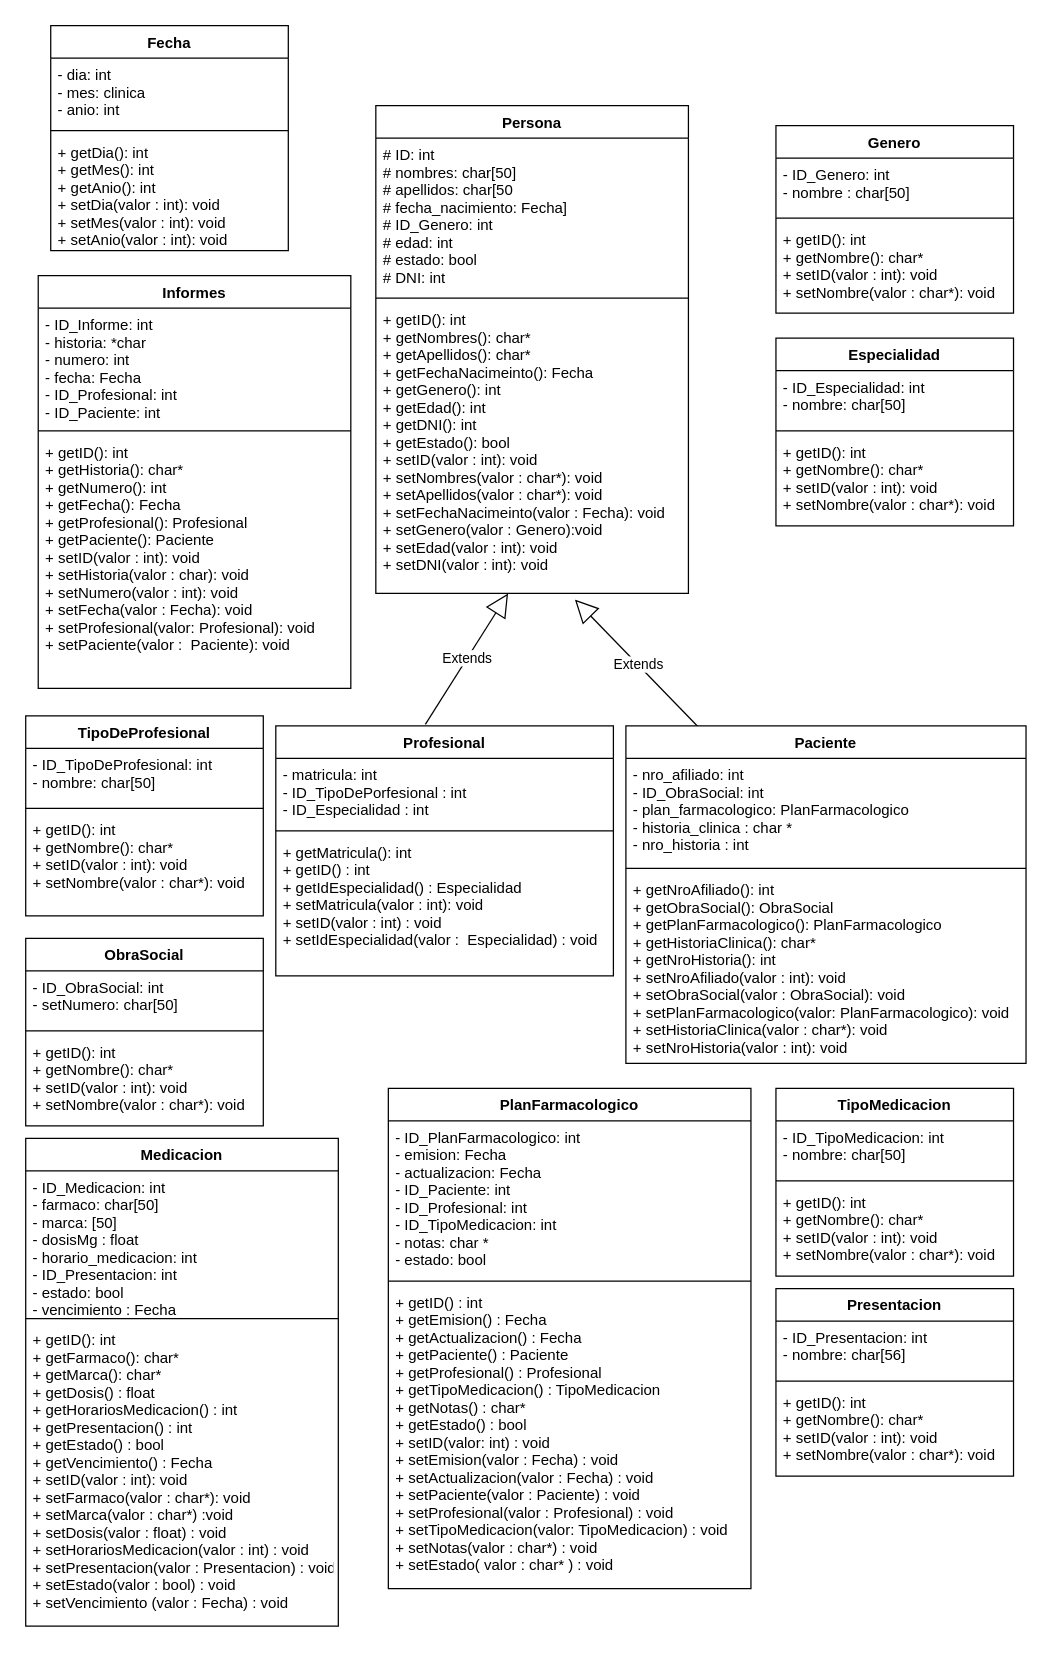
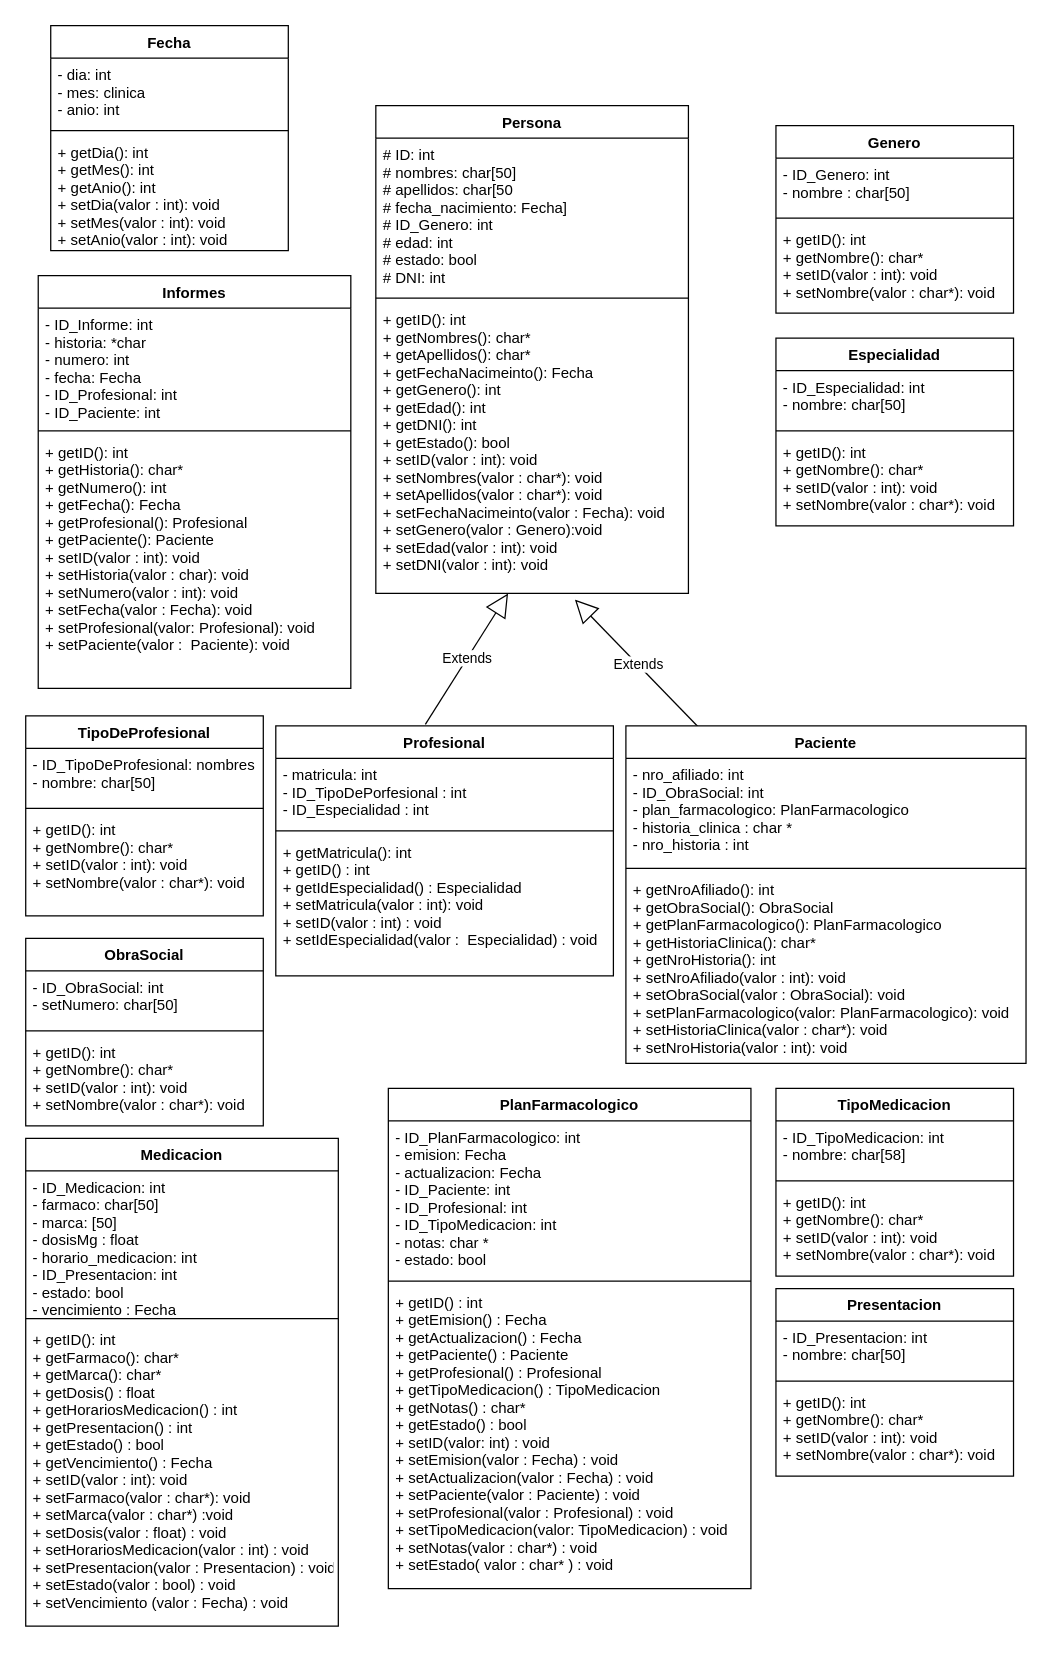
(132, 765) -> (151, 765)
(870, 1138) -> (870, 1138)
(865, 1338) -> (865, 1338)
